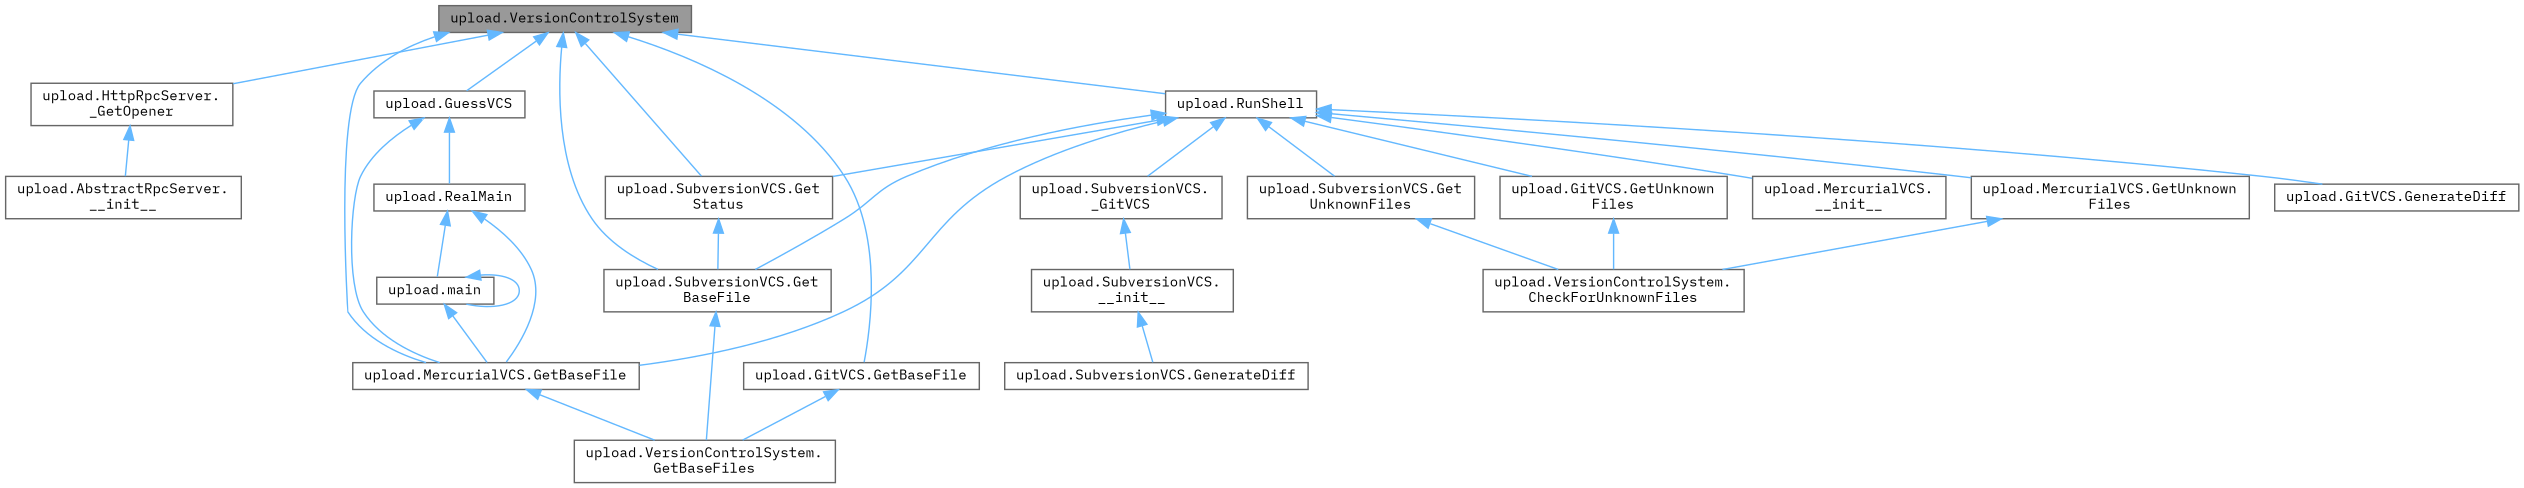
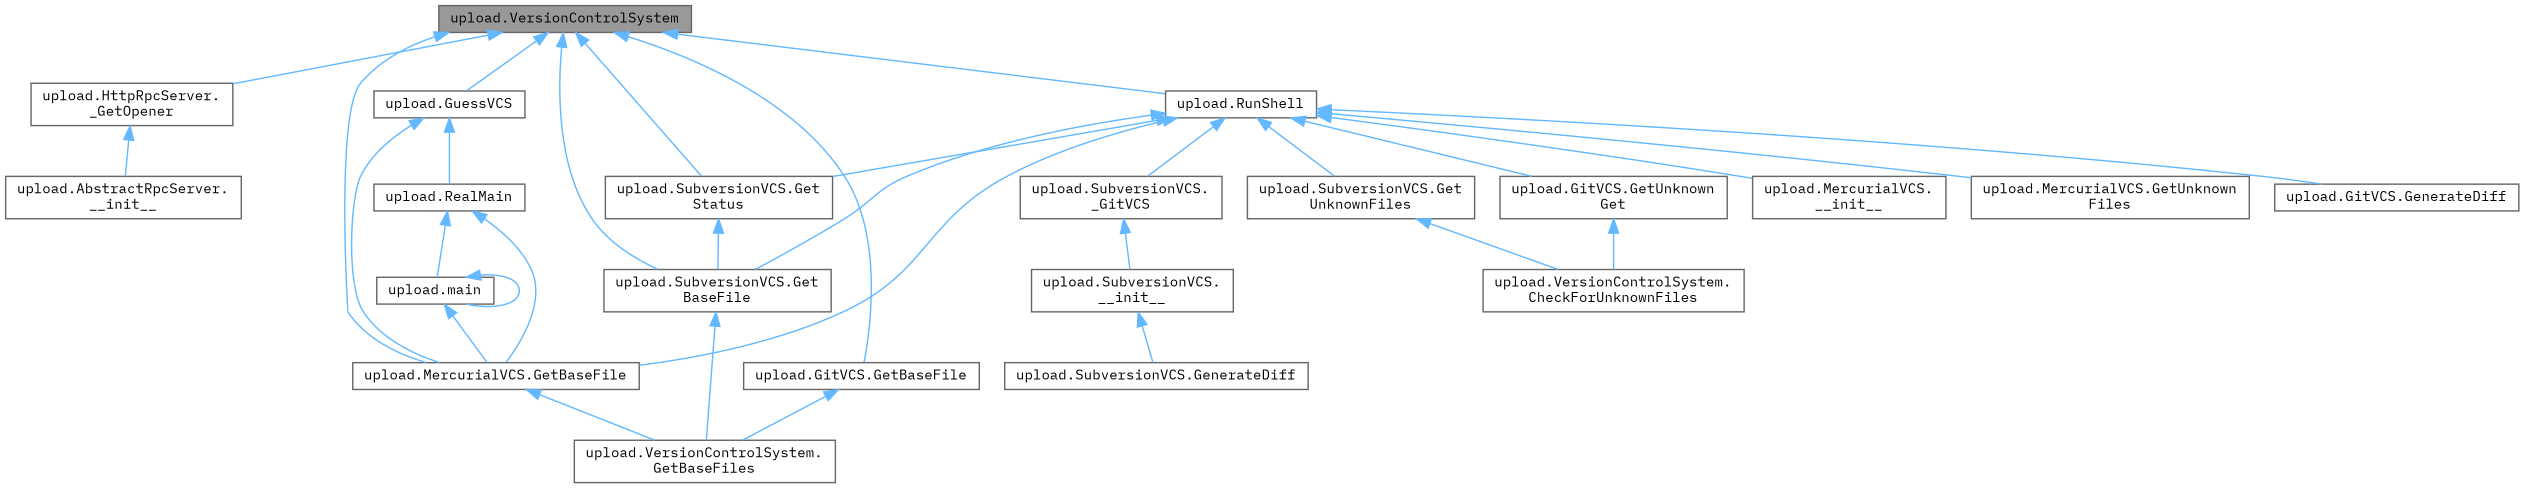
(1614, 198) -> (1614, 198)
(1855, 245) -> none
